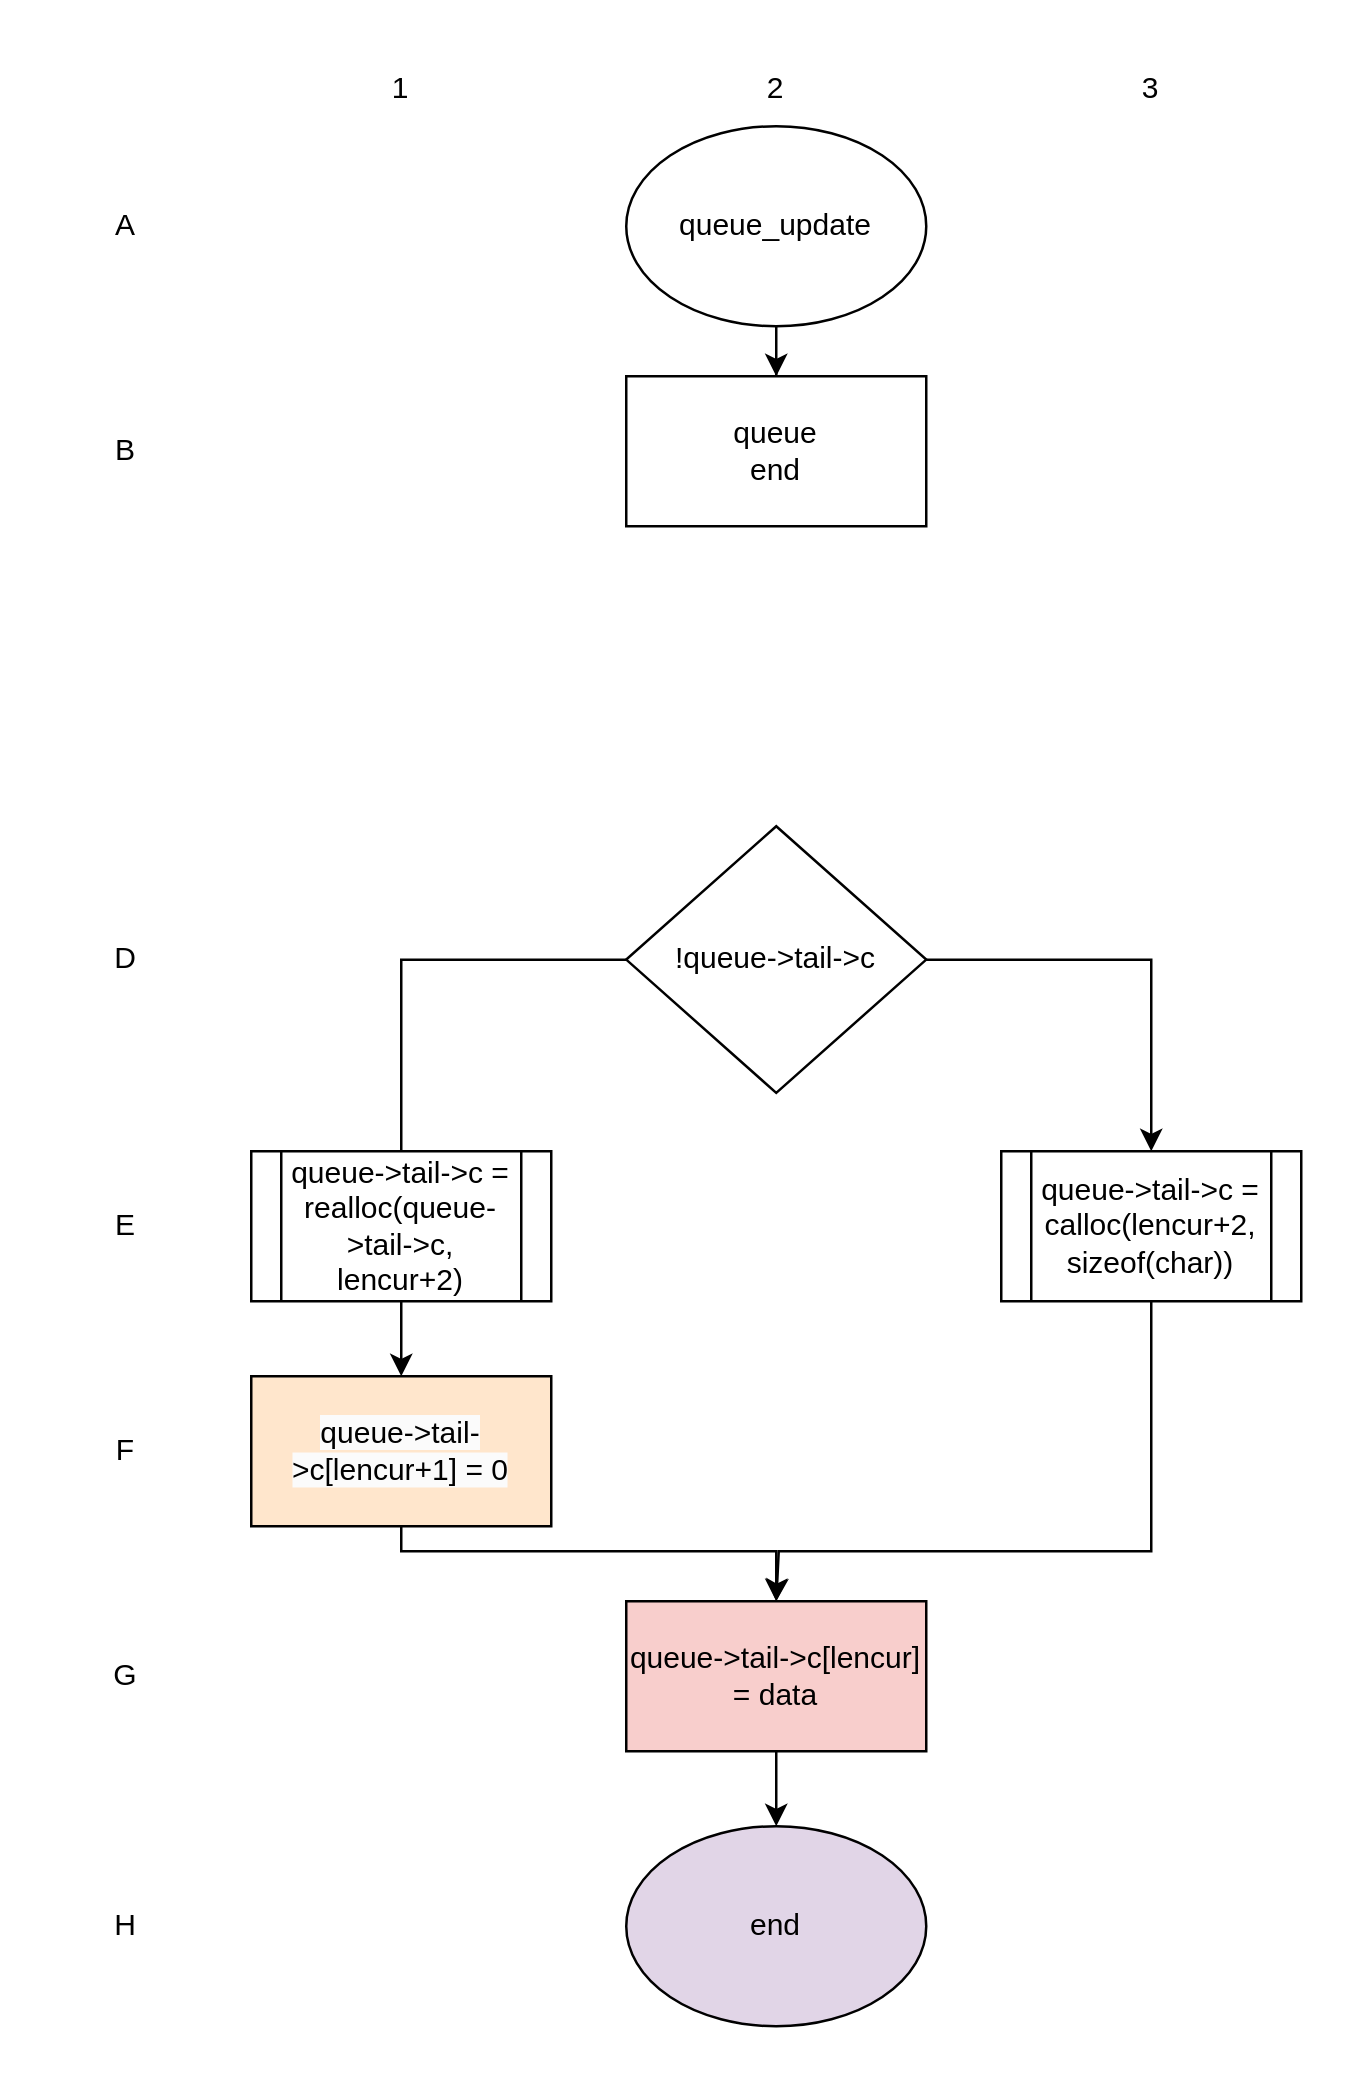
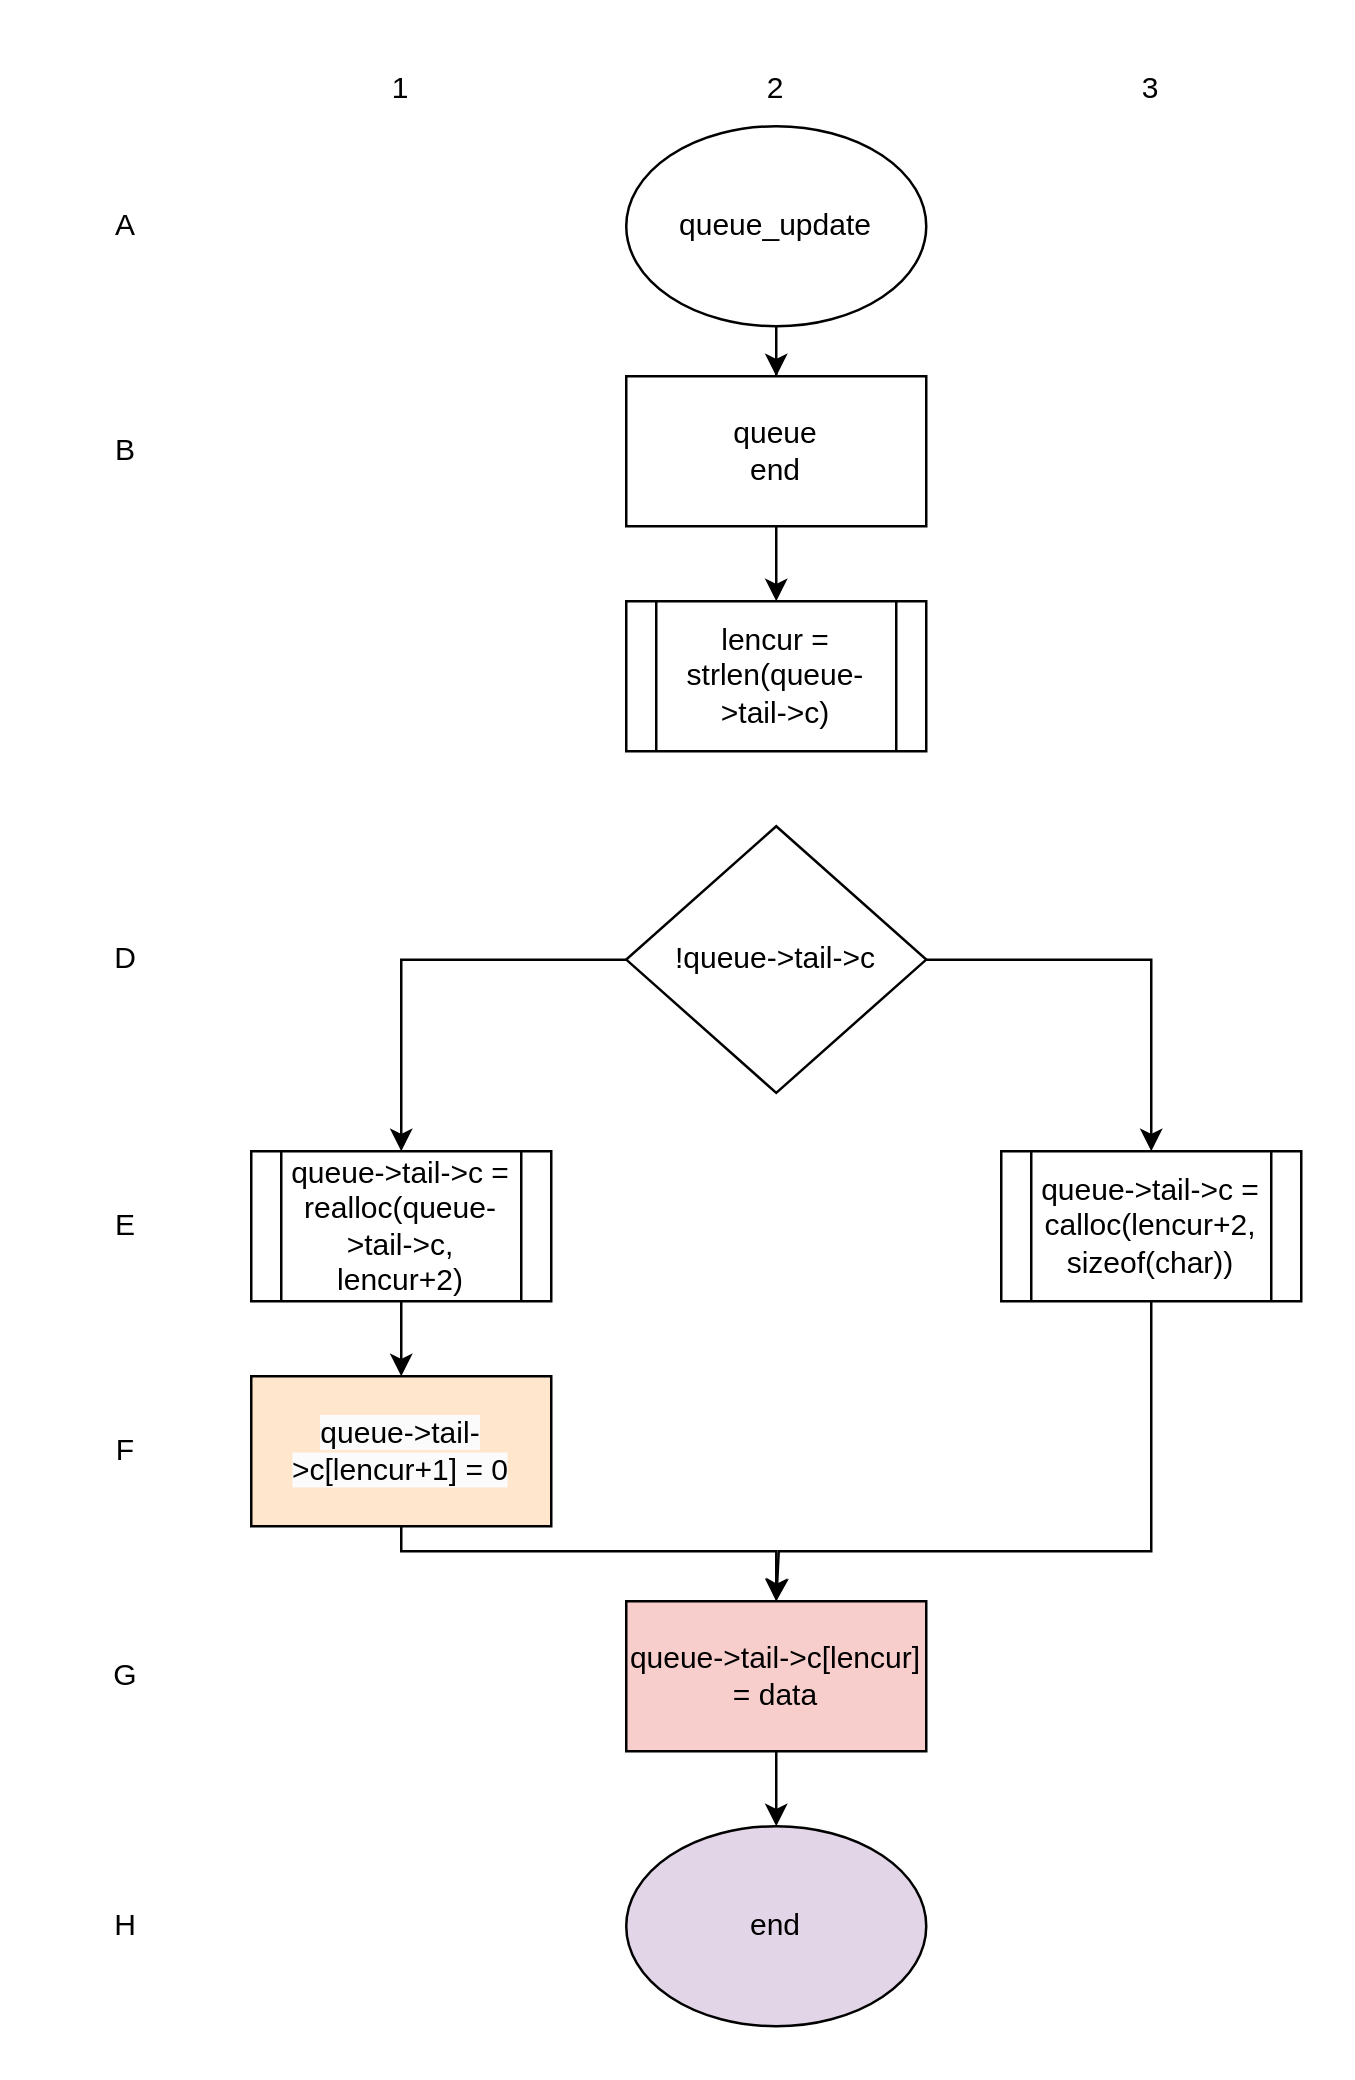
none -> (776, 572)
none -> (776, 676)
(401, 1140) -> (401, 1133)
